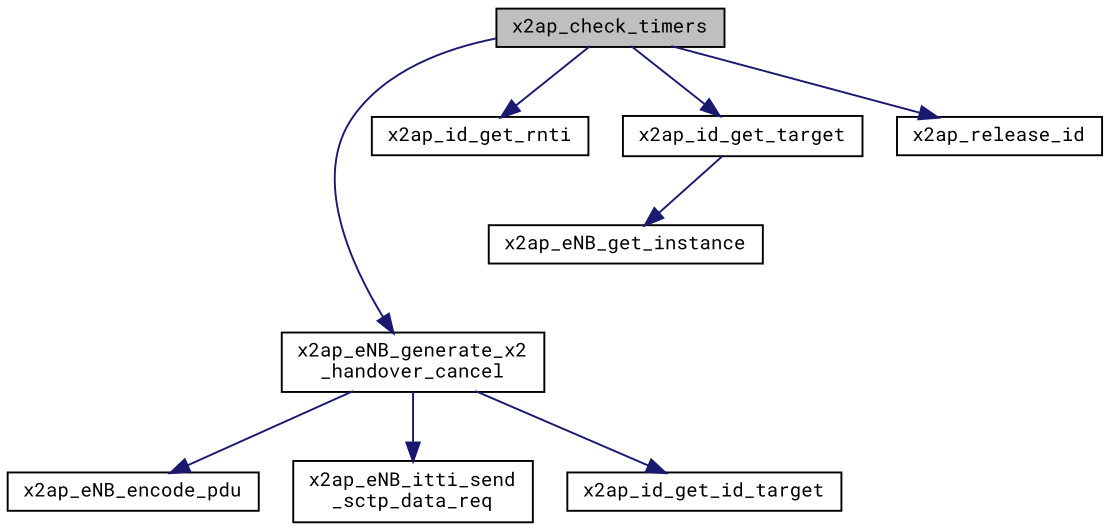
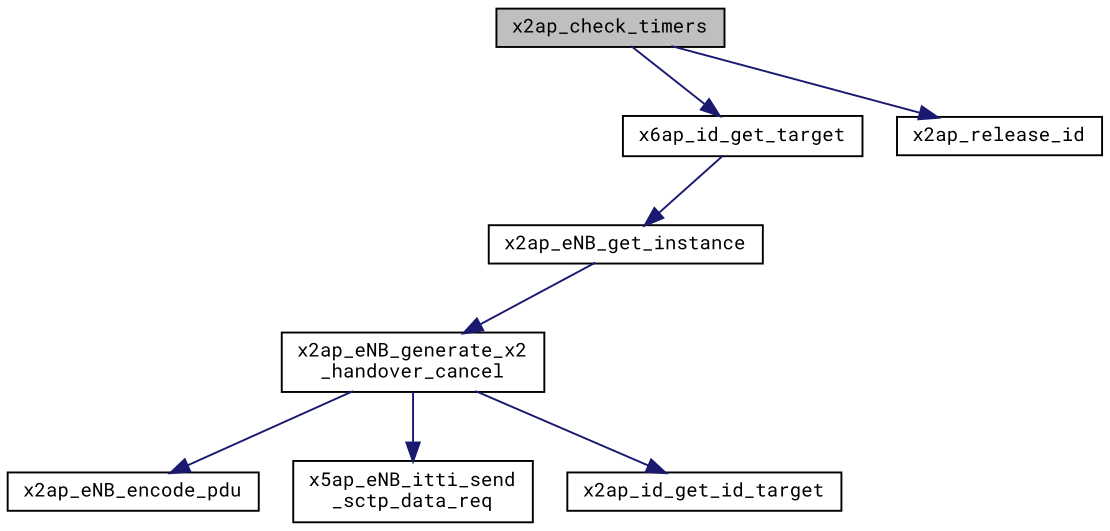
(480, 136) -> none
(743, 136) -> (743, 136)
(342, 138) -> (538, 293)
(413, 492) -> (413, 492)
